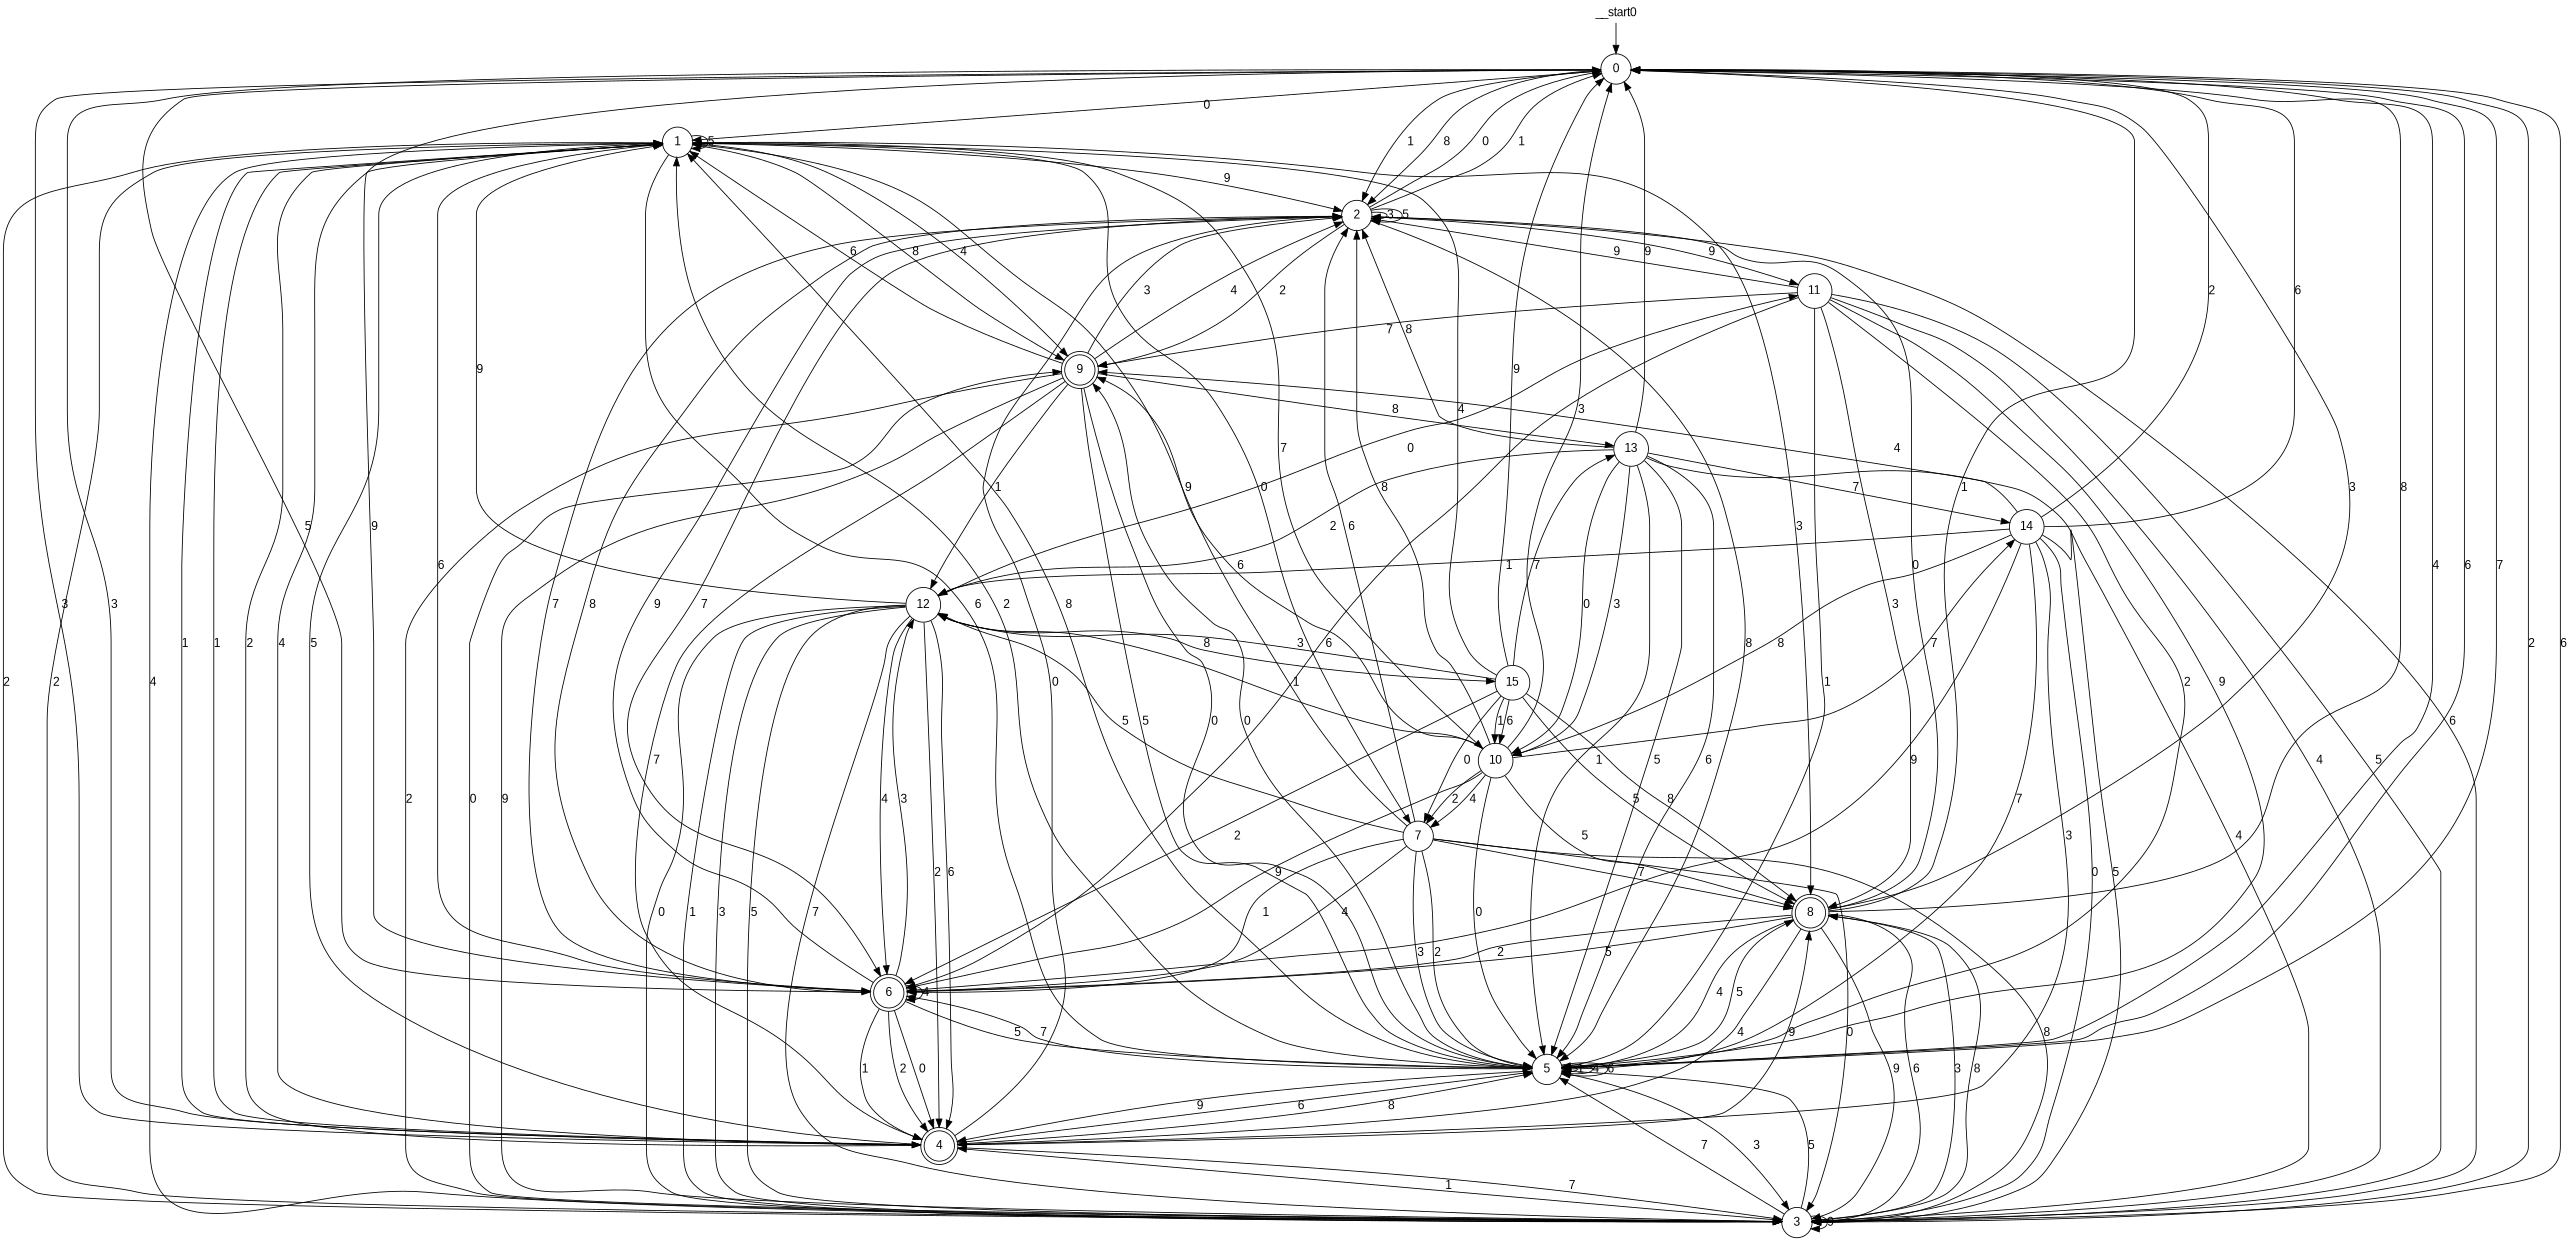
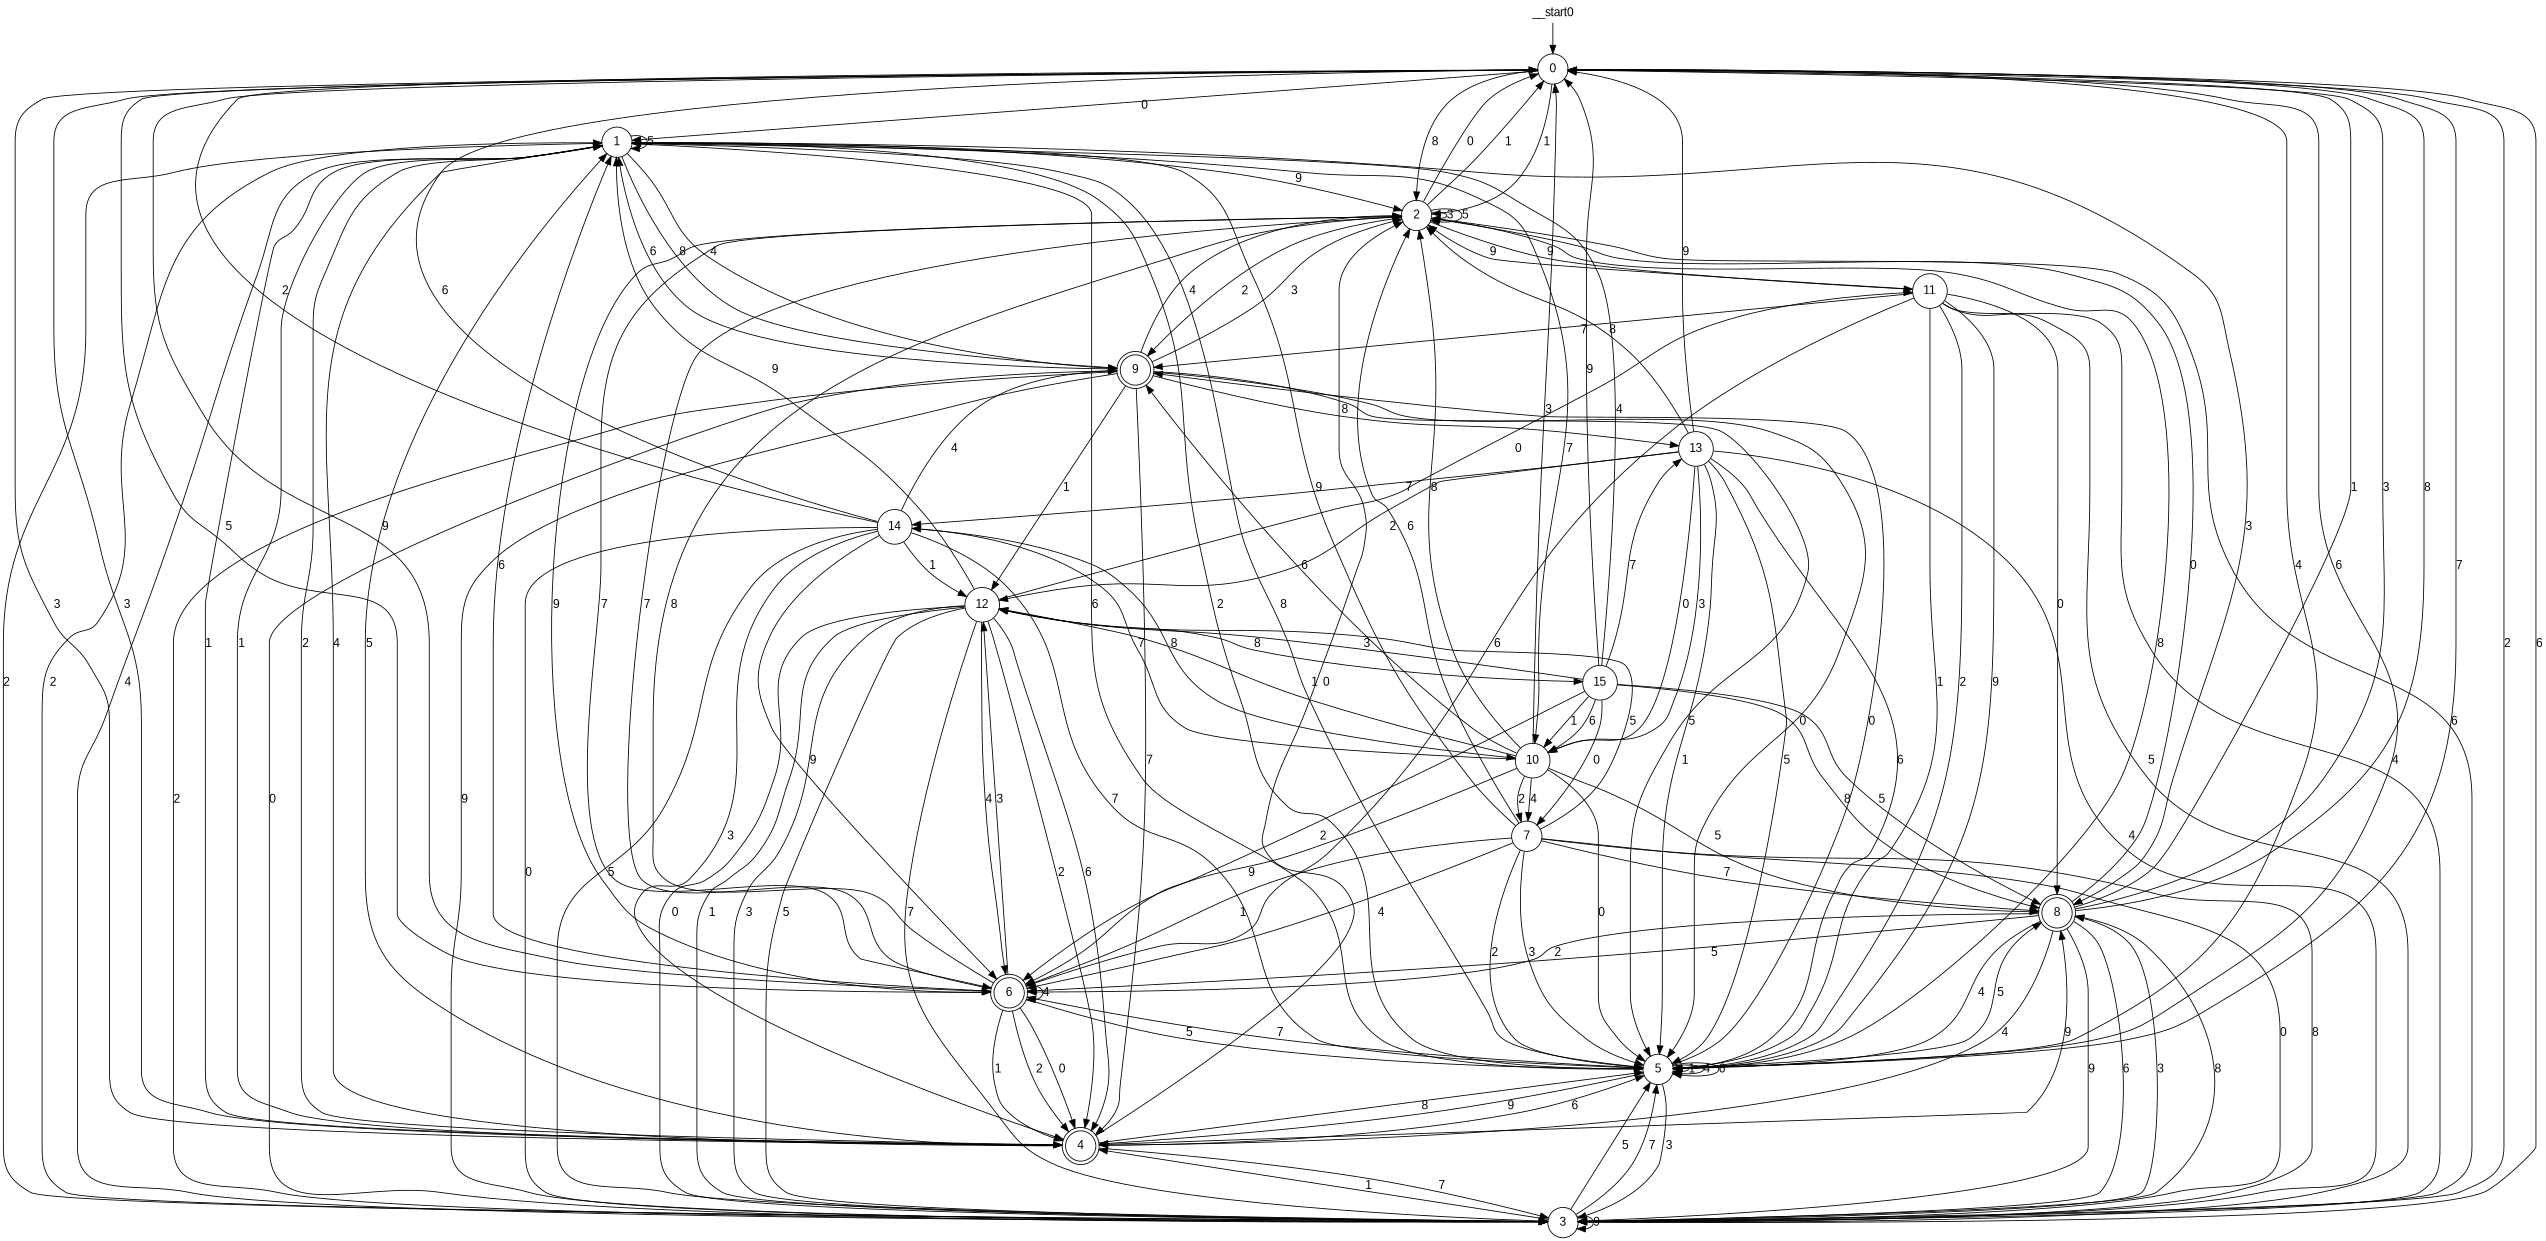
(1109, 281) -> none
(1895, 605) -> (2060, 605)
